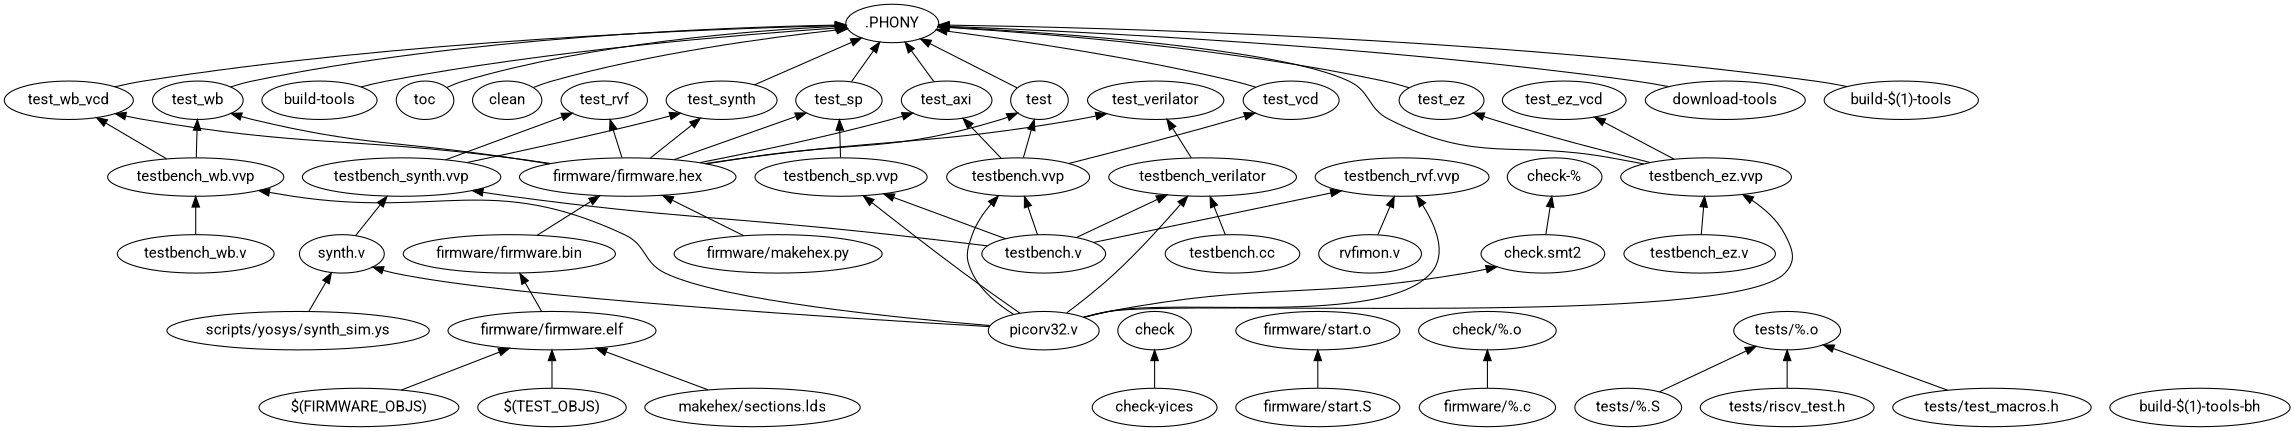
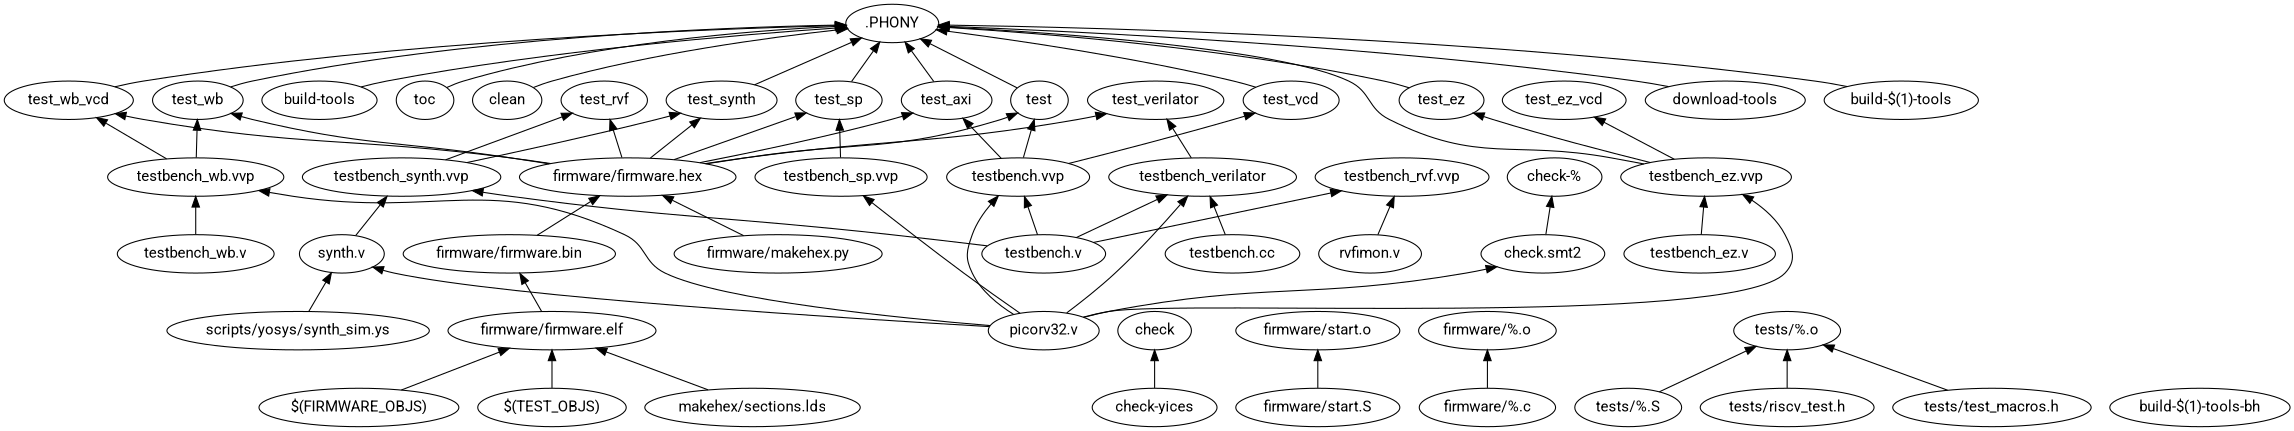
(950, 218) -> none
(1361, 301) -> none
(1487, 331) -> (1487, 331)
